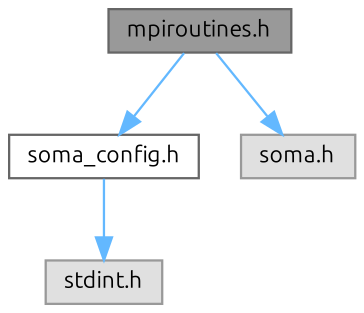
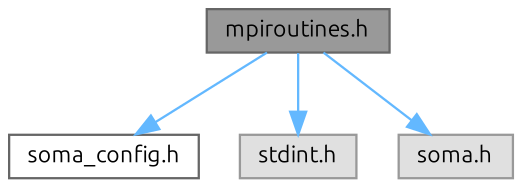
(104, 208) -> (298, 82)
